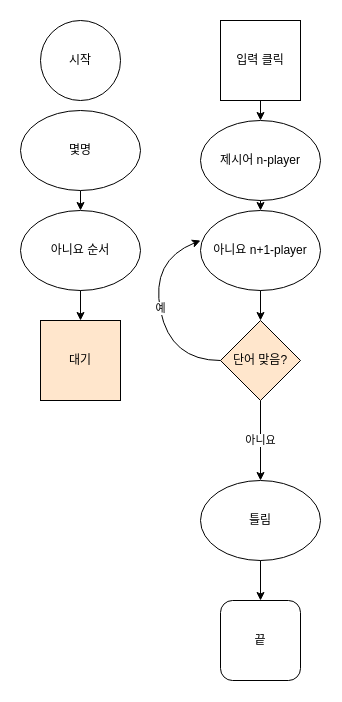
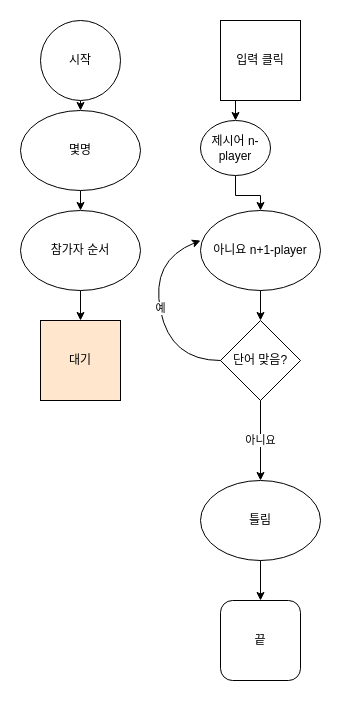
none -> (81, 102)
(261, 161) -> (236, 148)
(81, 251) -> (81, 251)
(261, 361) -> (261, 361)
